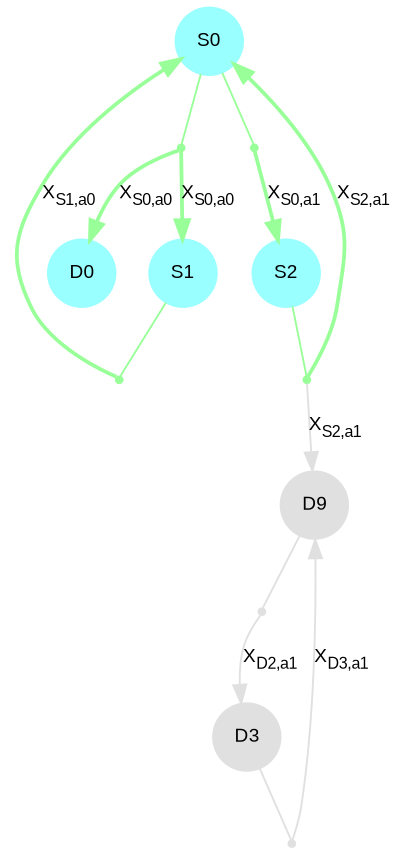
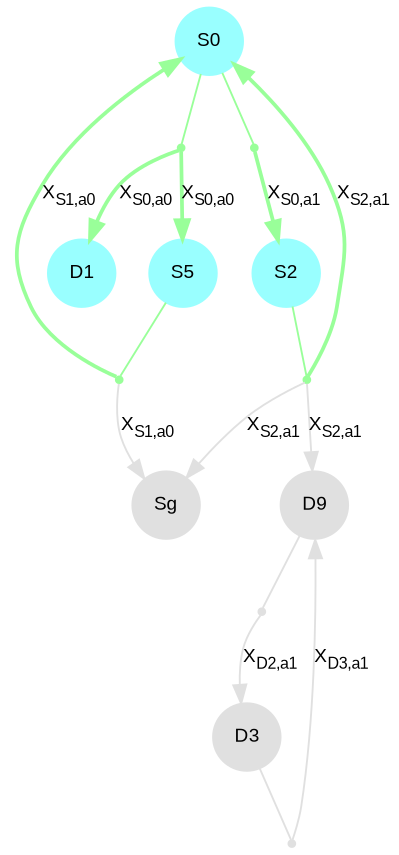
(82, 273) -> (82, 273)
(183, 273) -> (183, 273)
none -> (166, 505)
